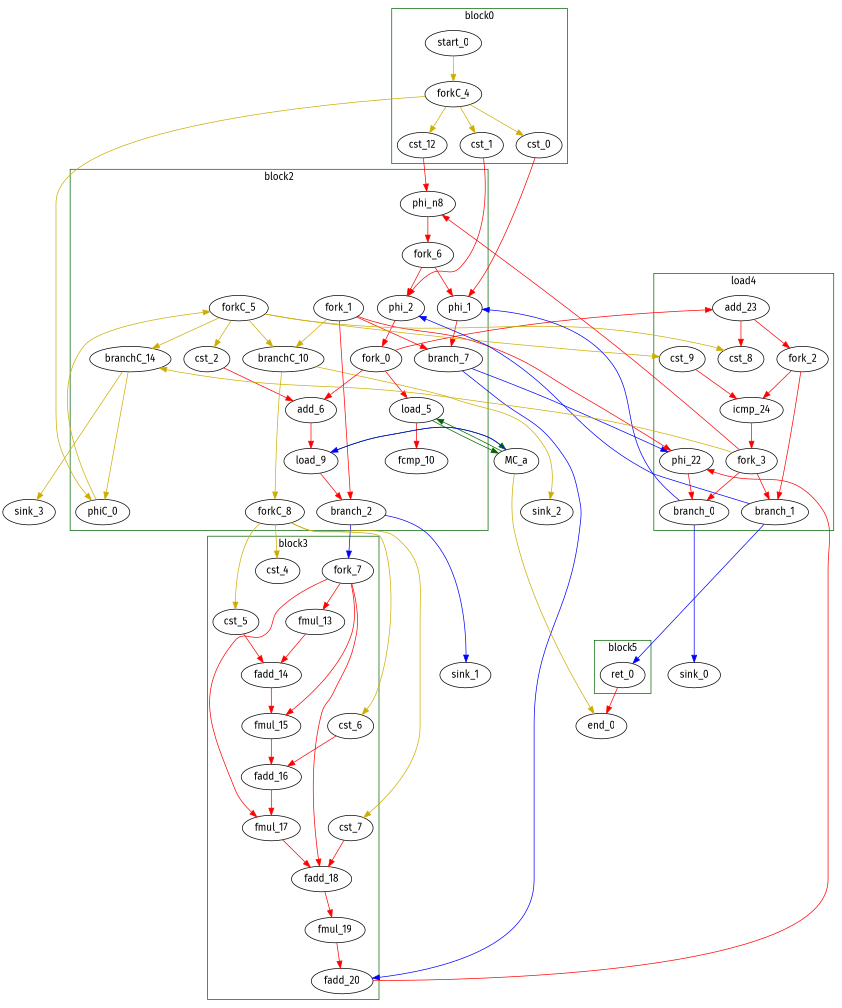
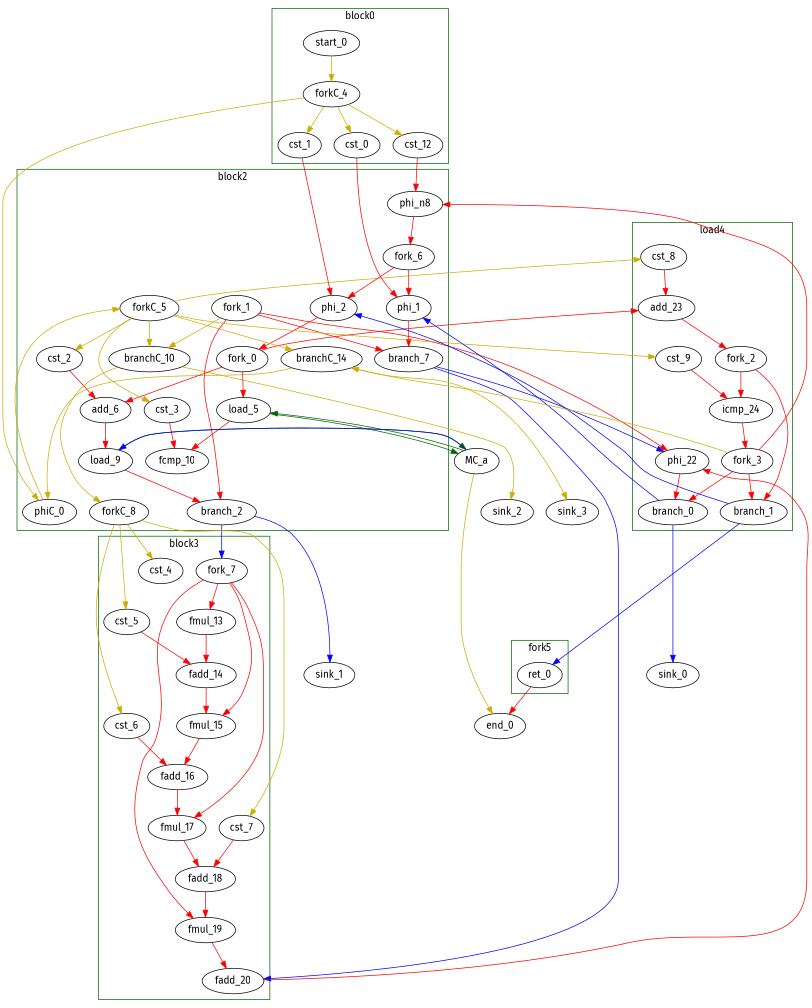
(741, 330) -> (665, 279)
none -> (167, 410)
(623, 648) -> (540, 648)
(321, 717) -> (156, 738)
